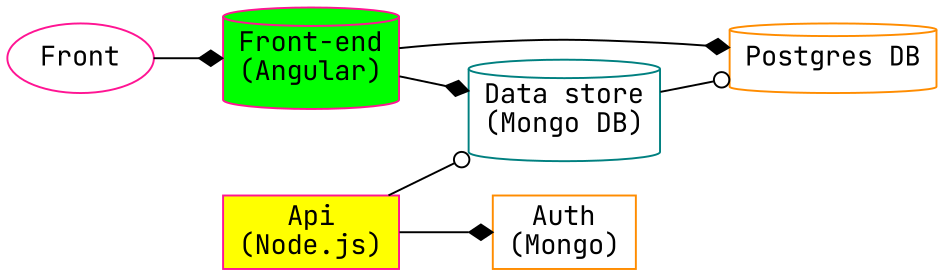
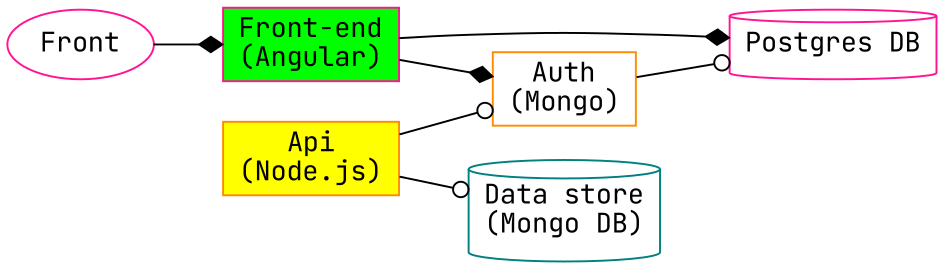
(311, 58) -> (311, 44)
(833, 58) -> (833, 44)
(422, 81) -> (434, 66)
(687, 87) -> (675, 71)
(311, 232) -> (311, 159)
(434, 232) -> (438, 124)
